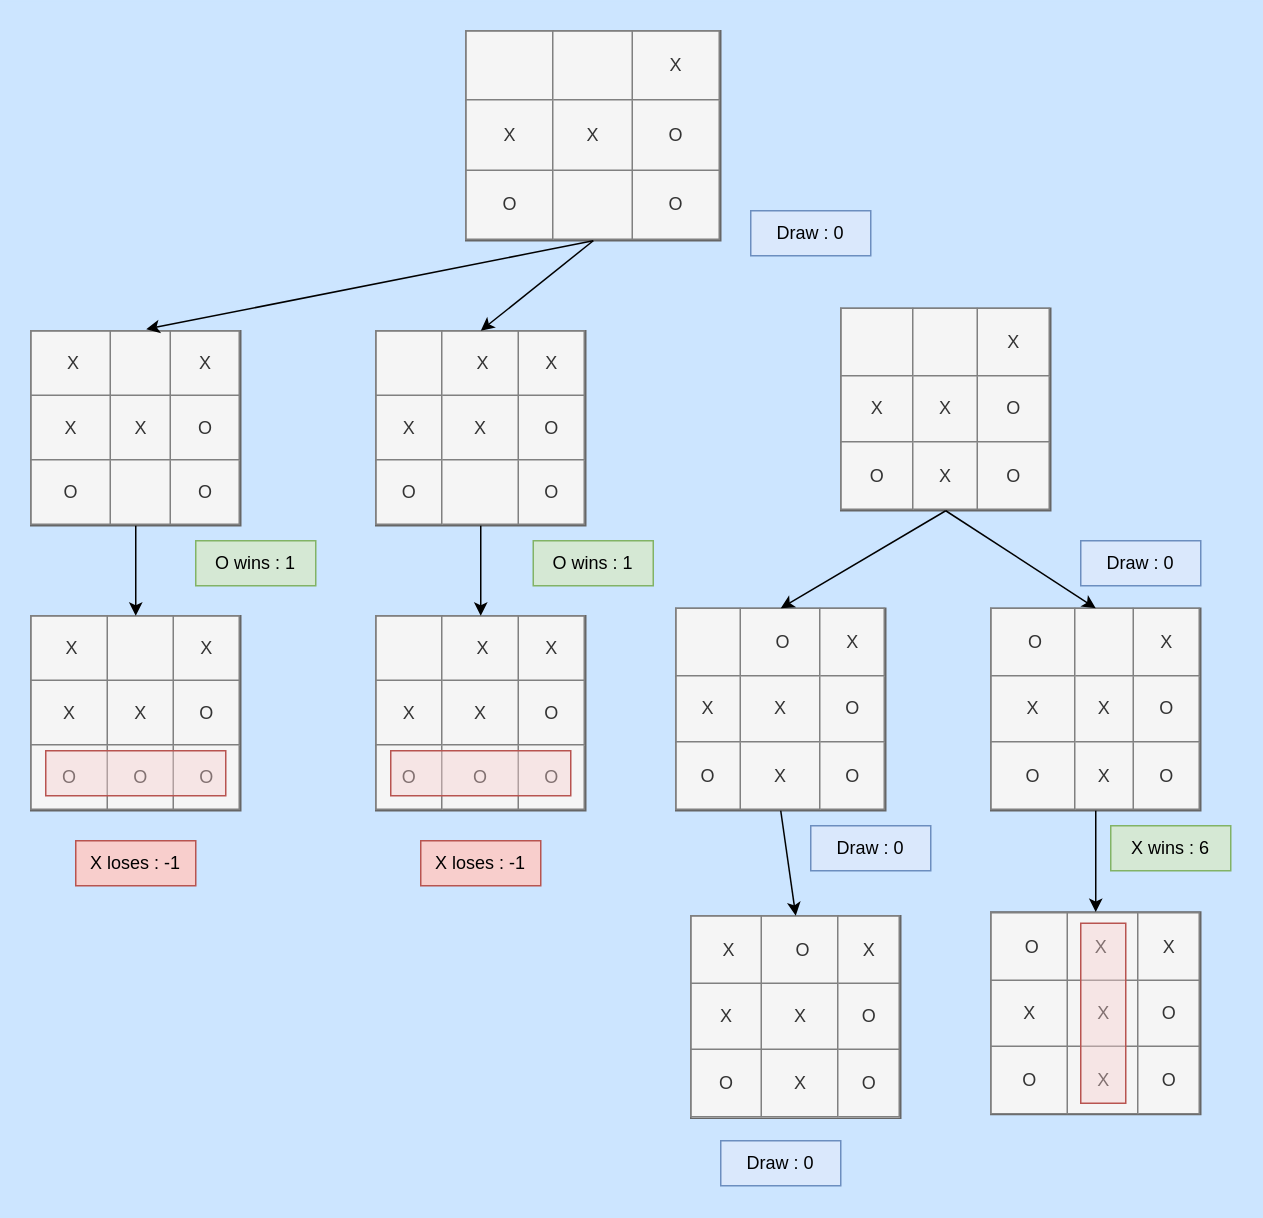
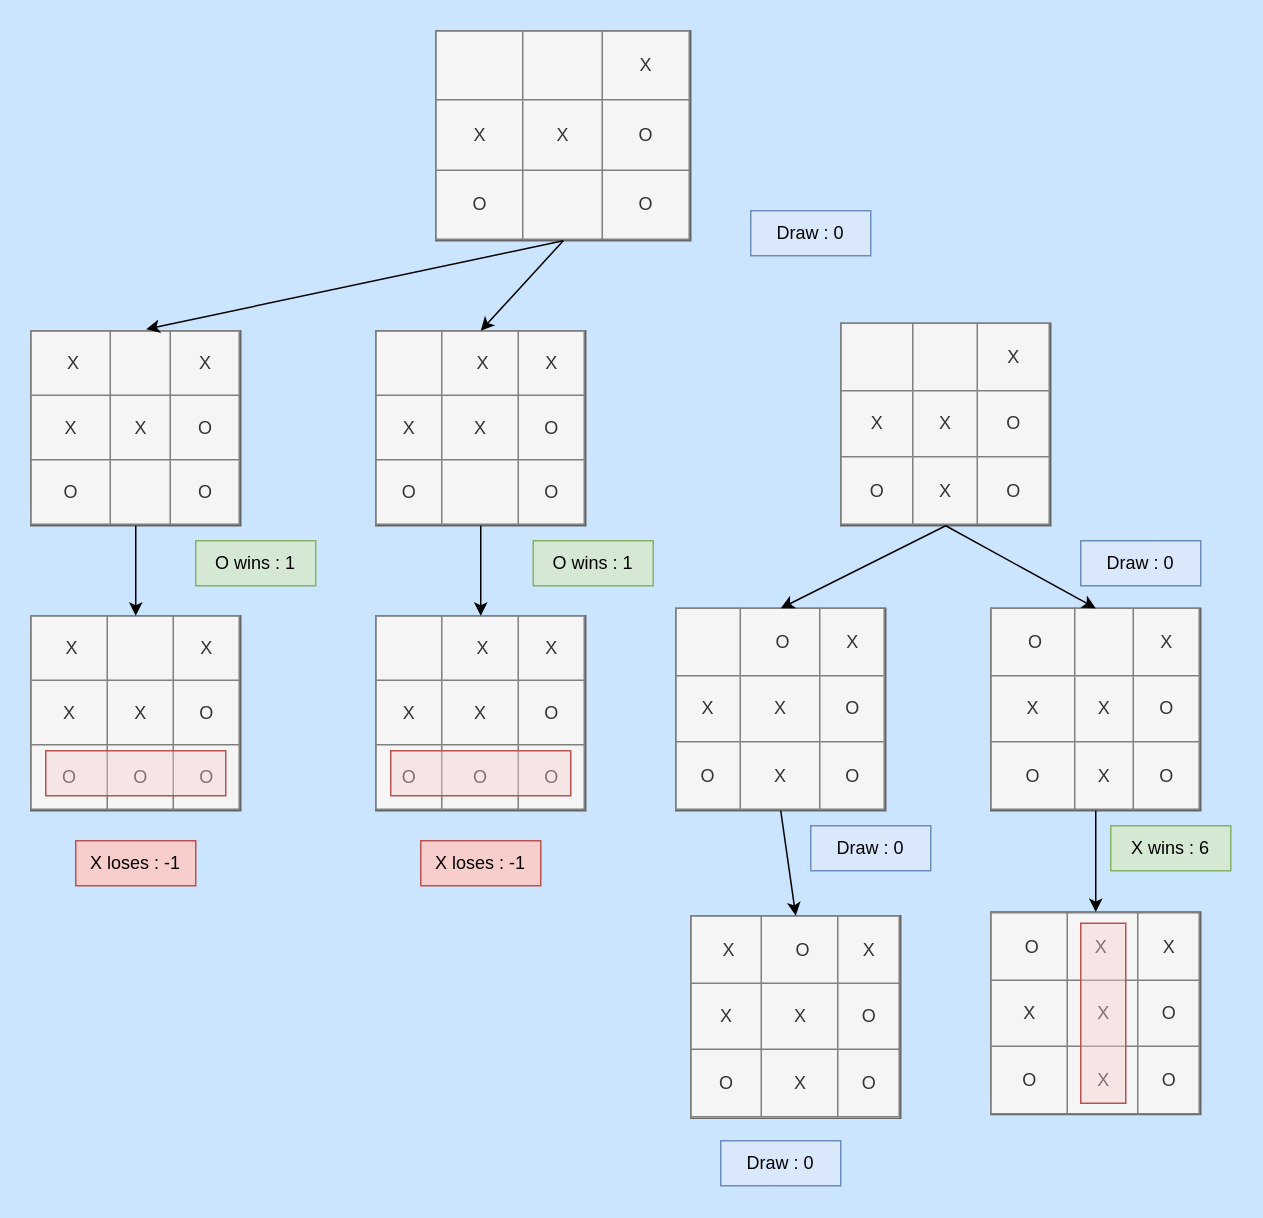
(593, 136) -> (563, 136)
(946, 410) -> (946, 425)
